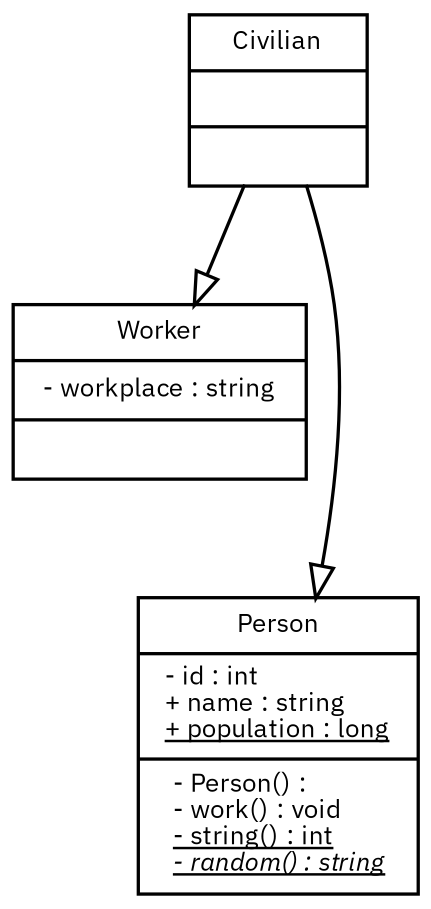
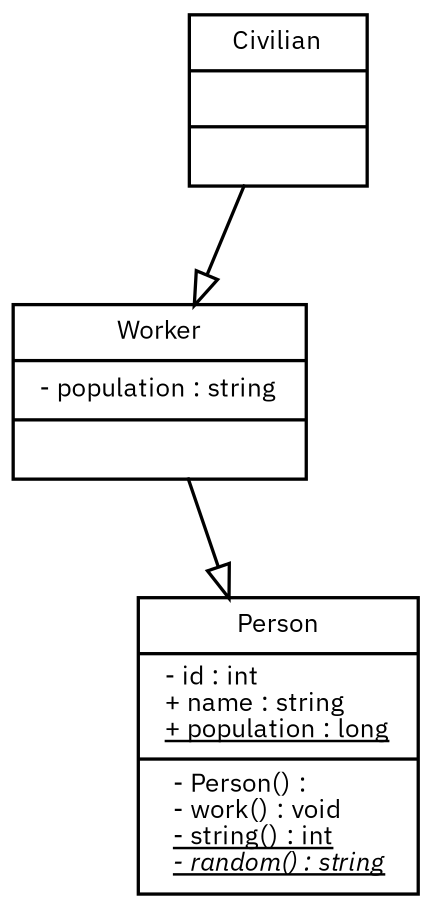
(339, 374) -> (203, 522)
(160, 389) -> (160, 389)
